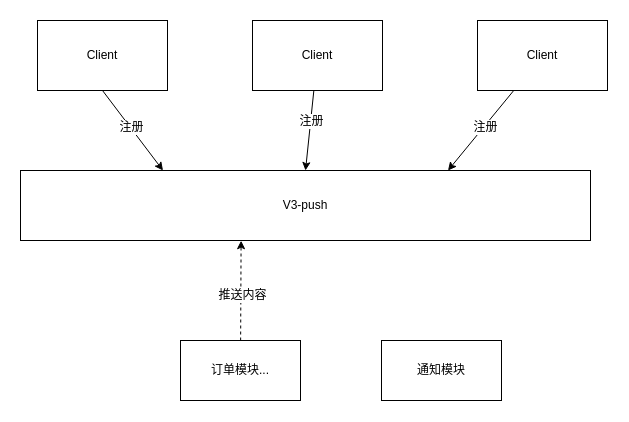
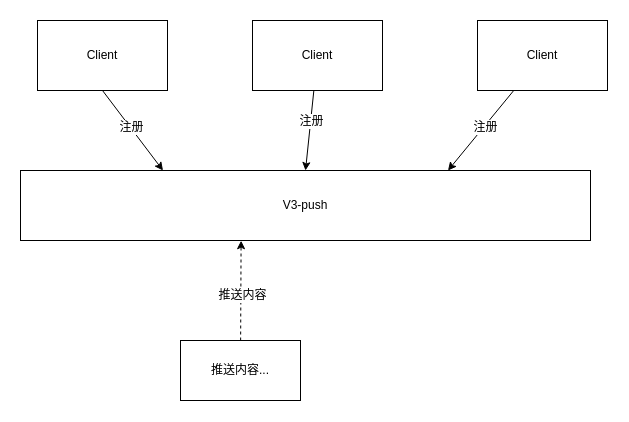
(241, 371) -> (241, 371)
(442, 371) -> none
